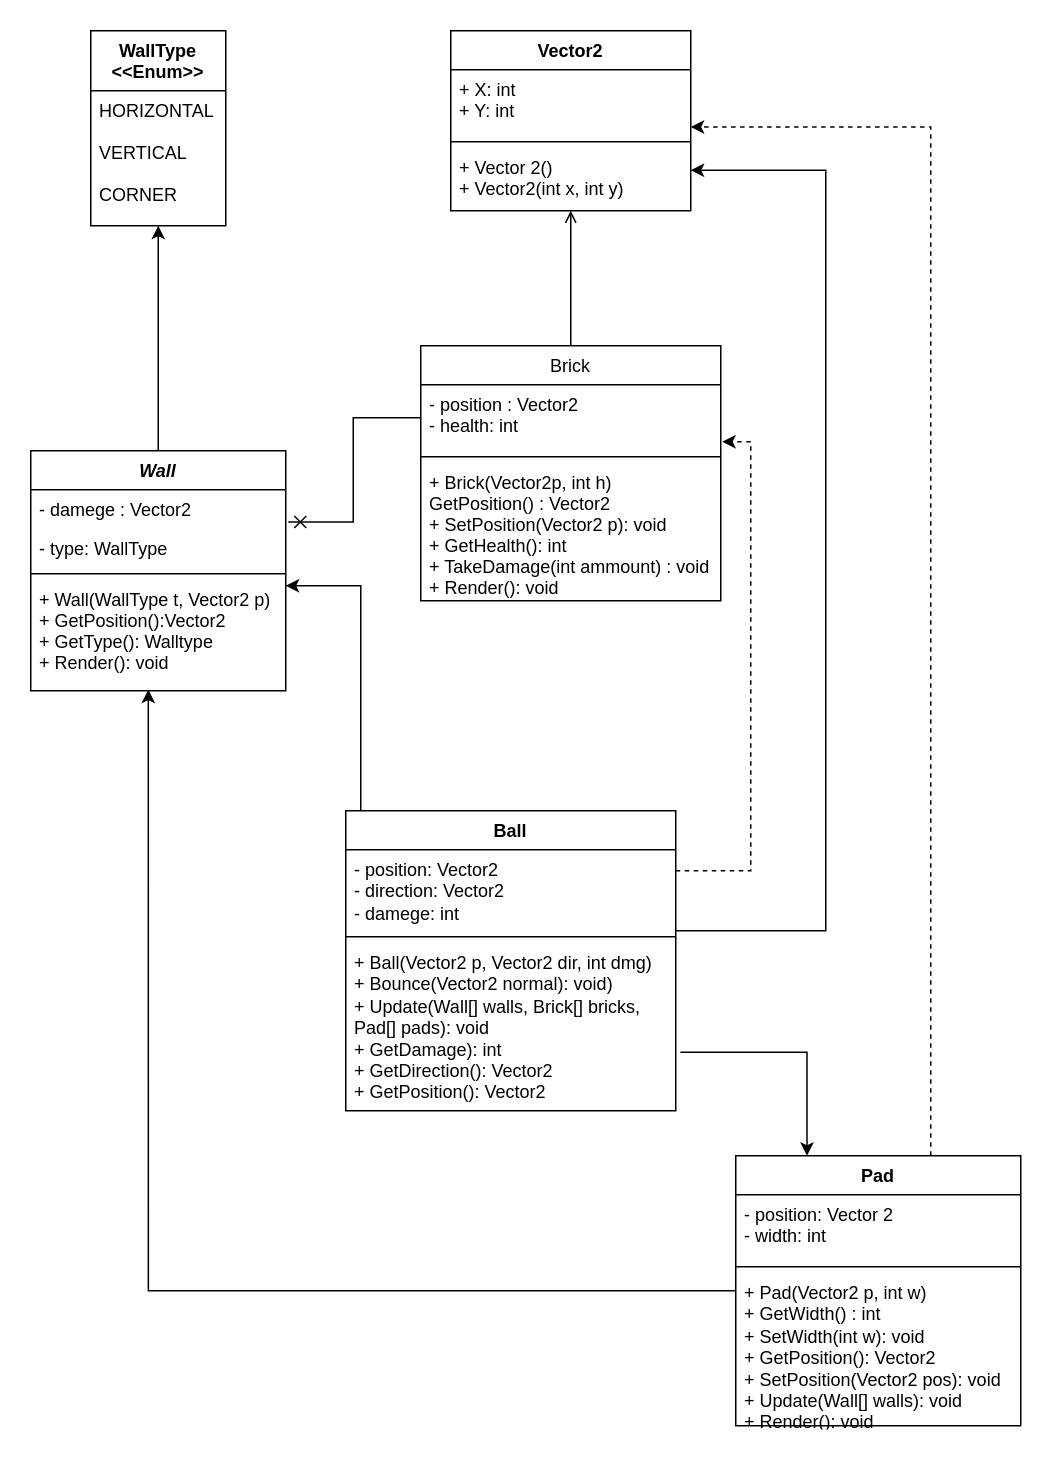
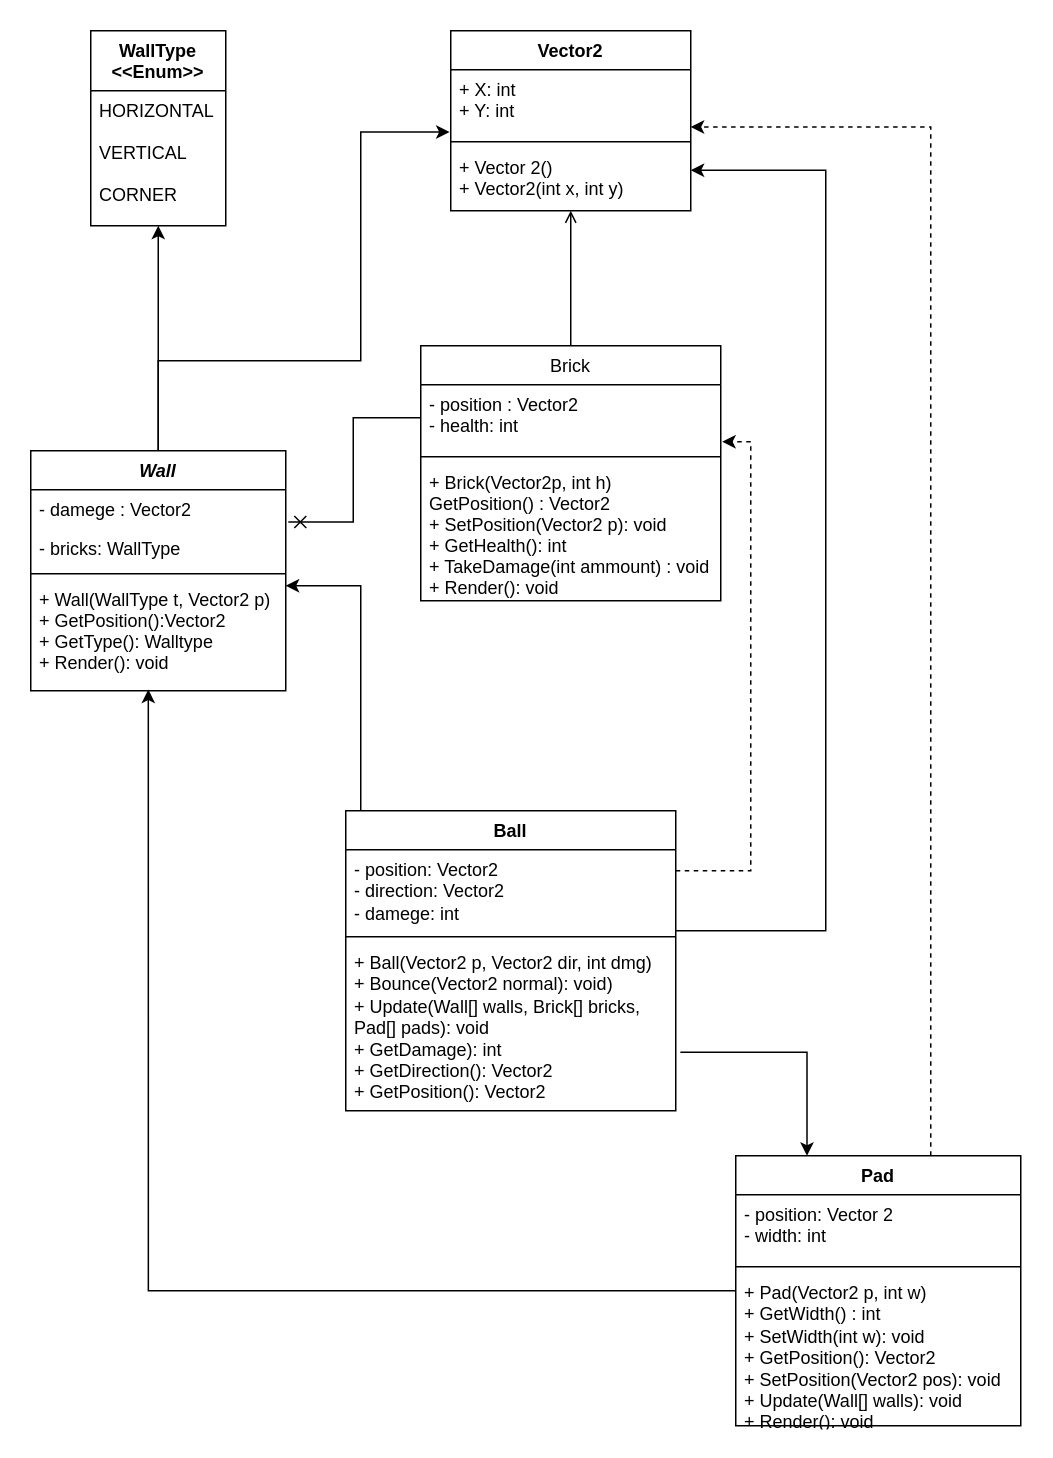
none -> (361, 308)
(108, 549) -> (116, 549)
